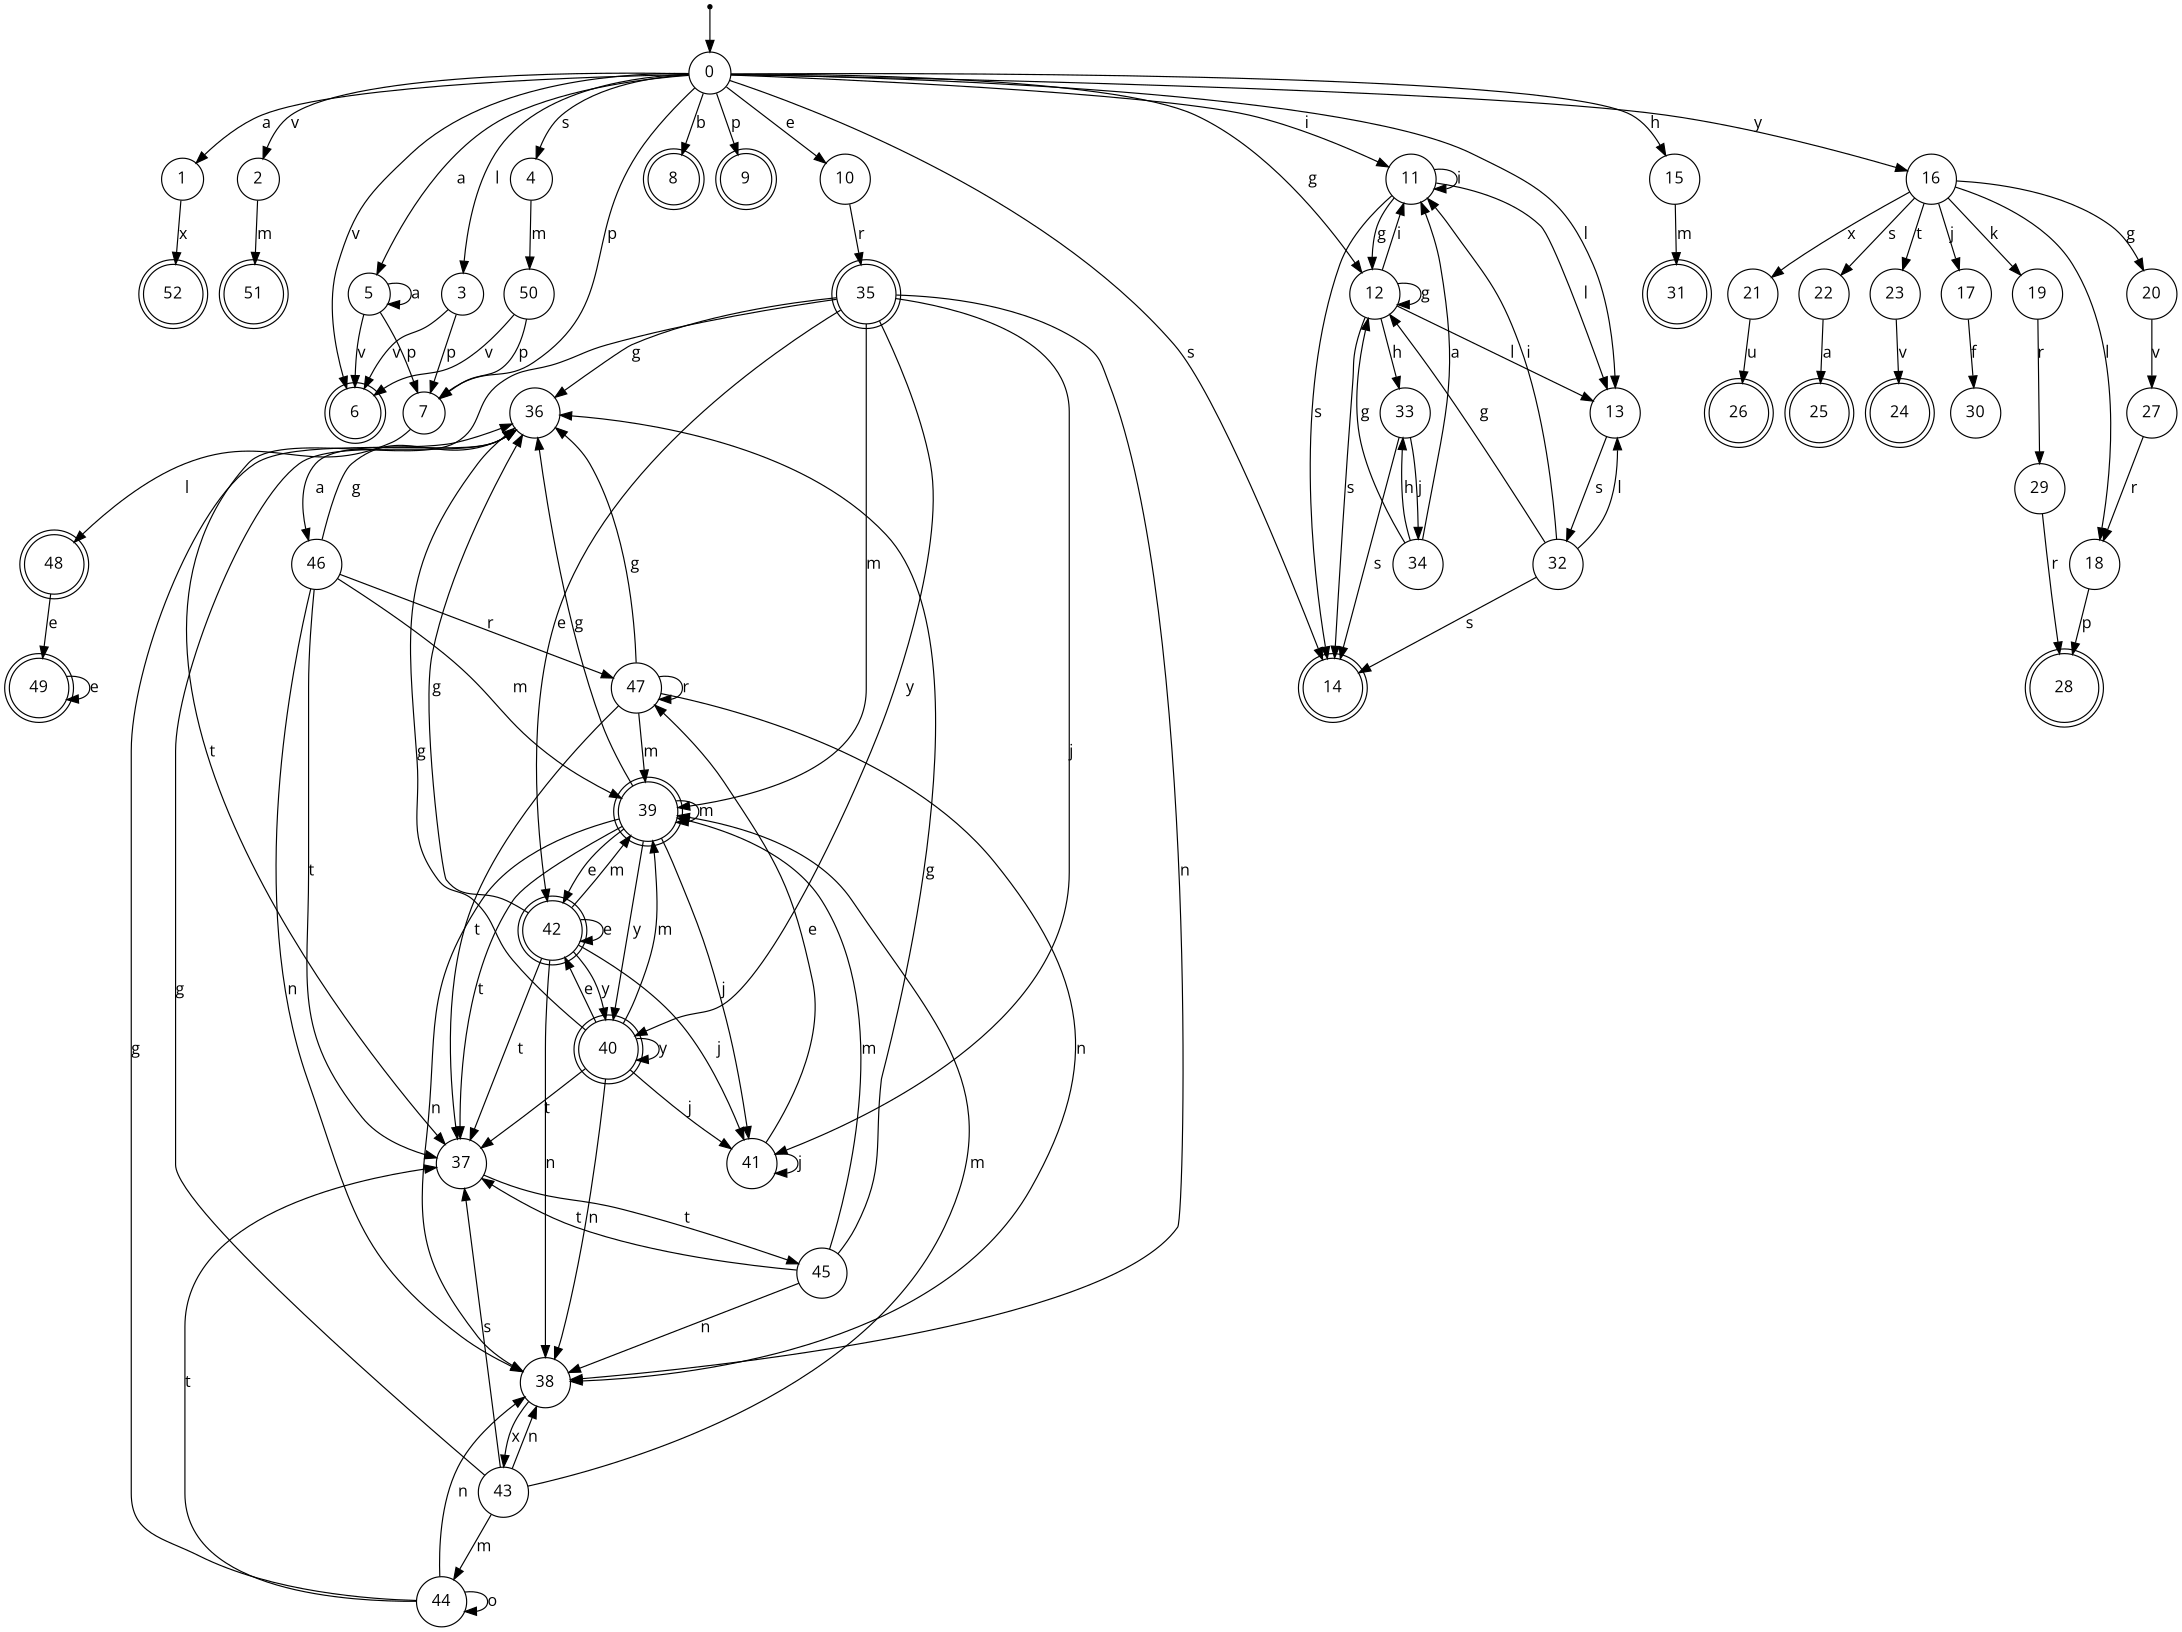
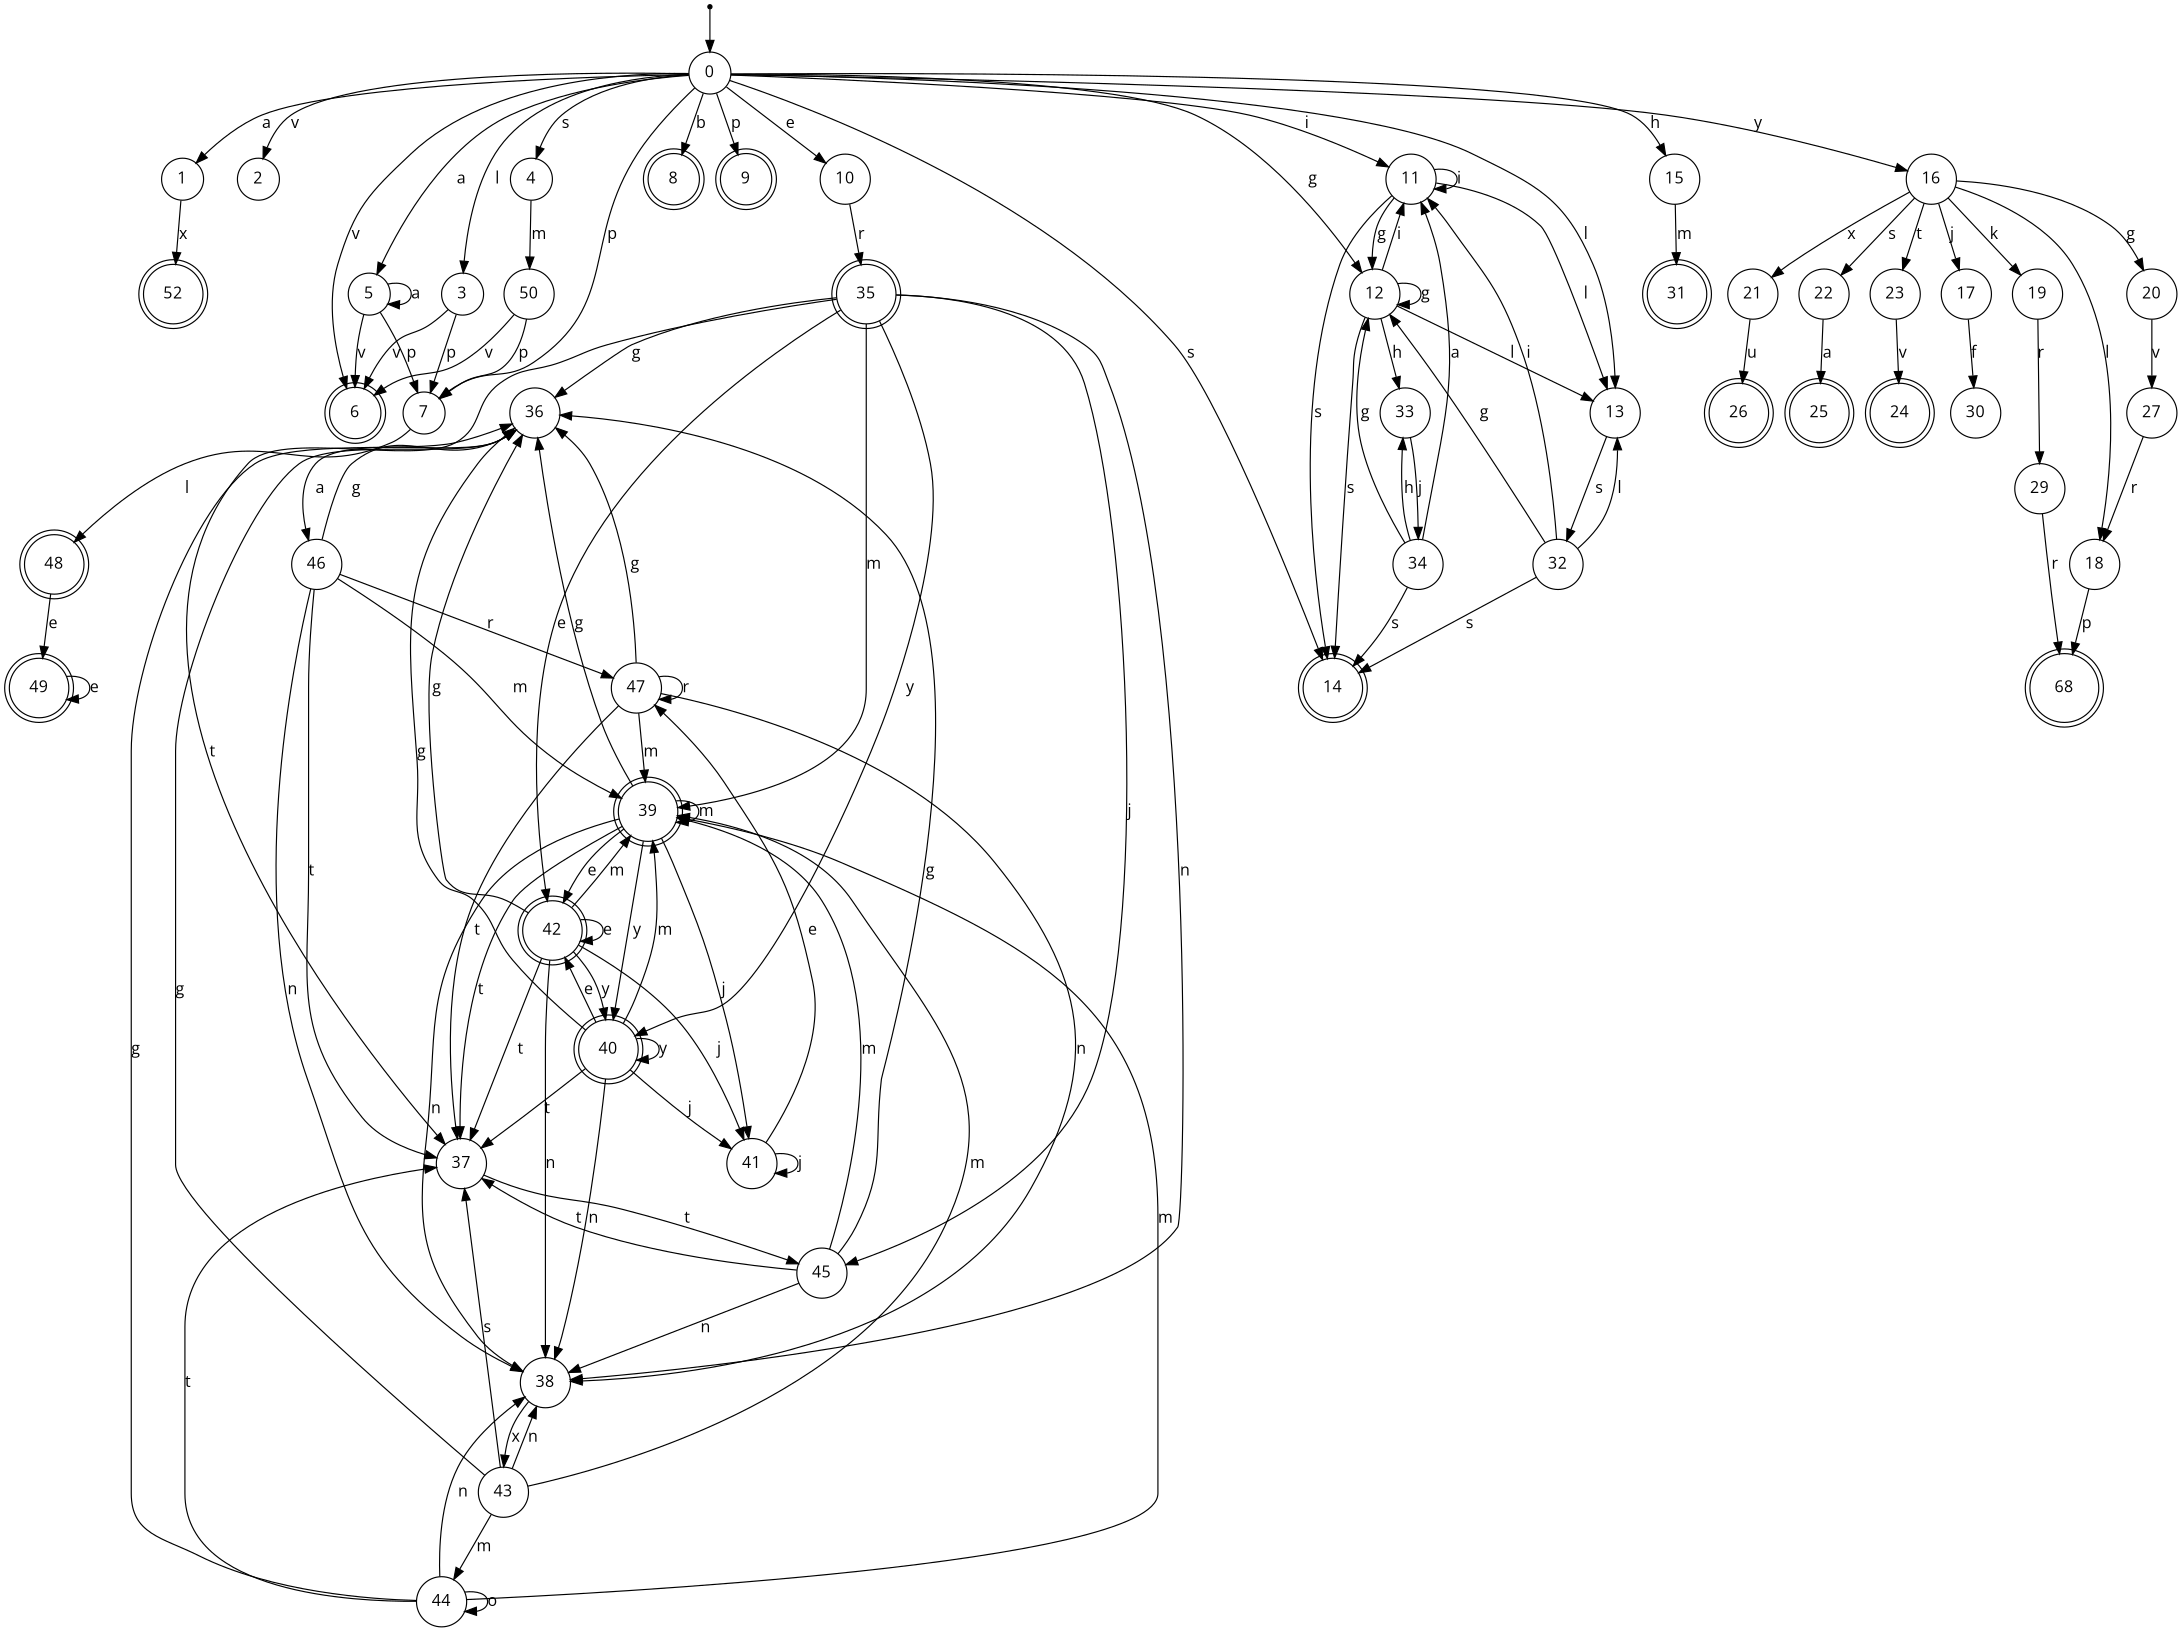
(254, 294) -> none
(1371, 542) -> (1387, 624)
(2064, 688) -> (2064, 688)
(1069, 739) -> (1126, 773)
none -> (1158, 1373)
